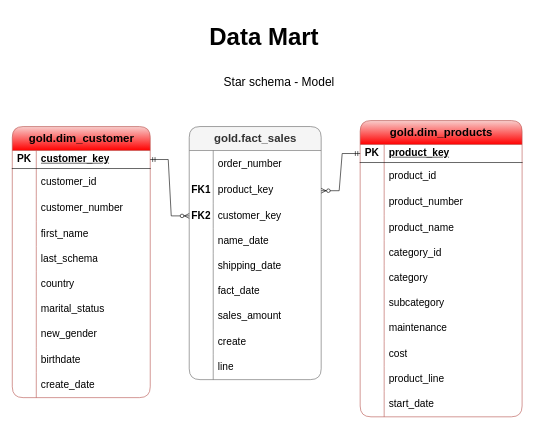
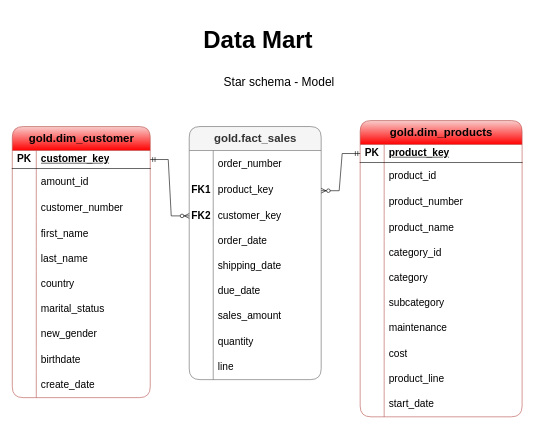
(264, 36) -> (258, 39)
(71, 182) -> (65, 182)
(244, 241) -> (247, 241)
(71, 259) -> (65, 259)
(244, 291) -> (241, 291)
(235, 342) -> (240, 342)
